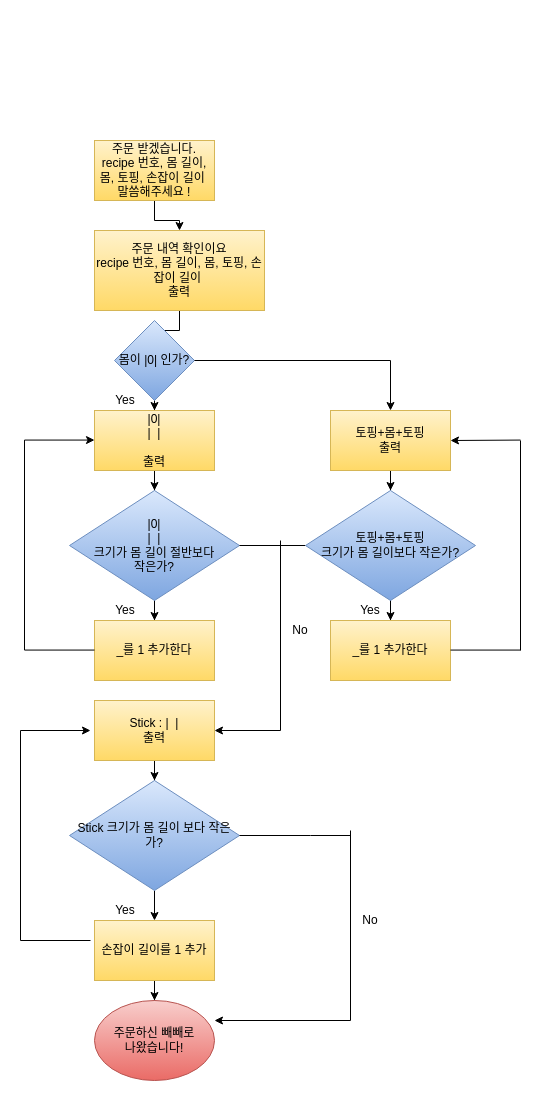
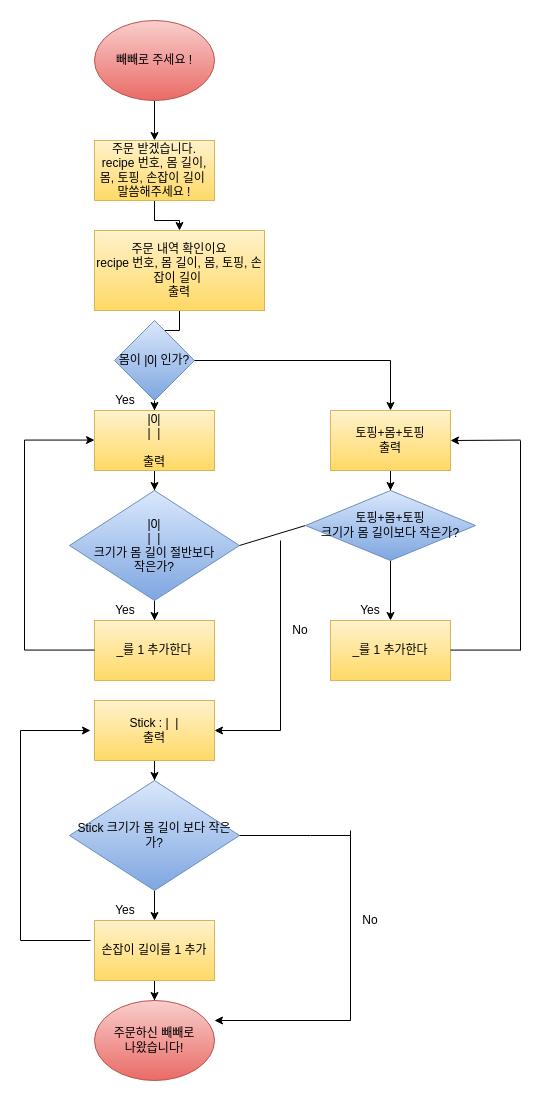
none -> (155, 61)
none -> (155, 117)
(391, 546) -> (391, 526)
